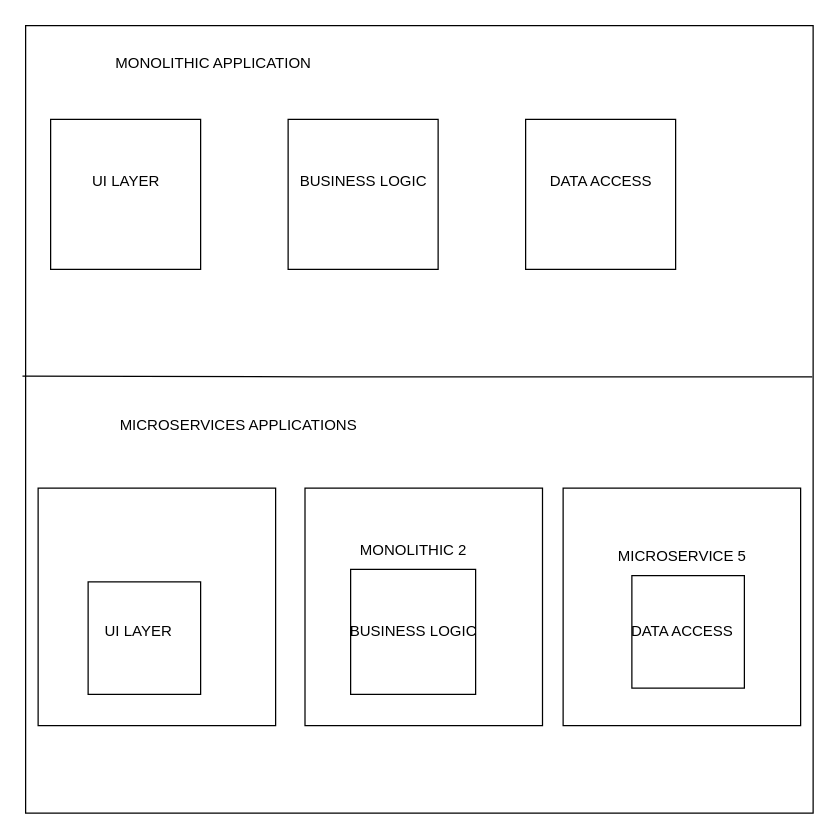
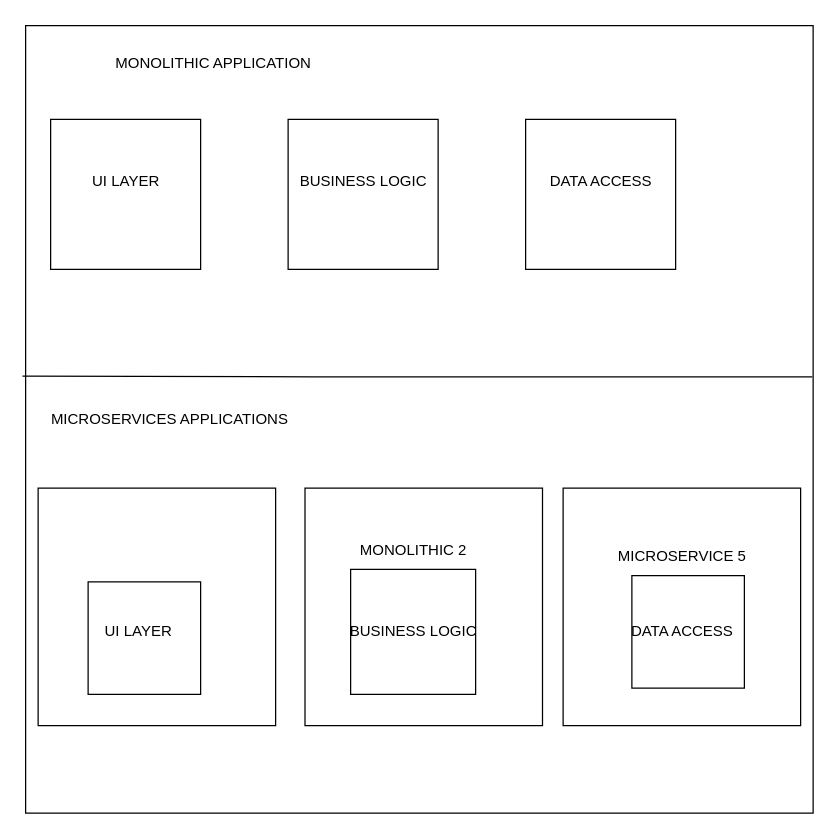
(238, 426) -> (169, 419)
